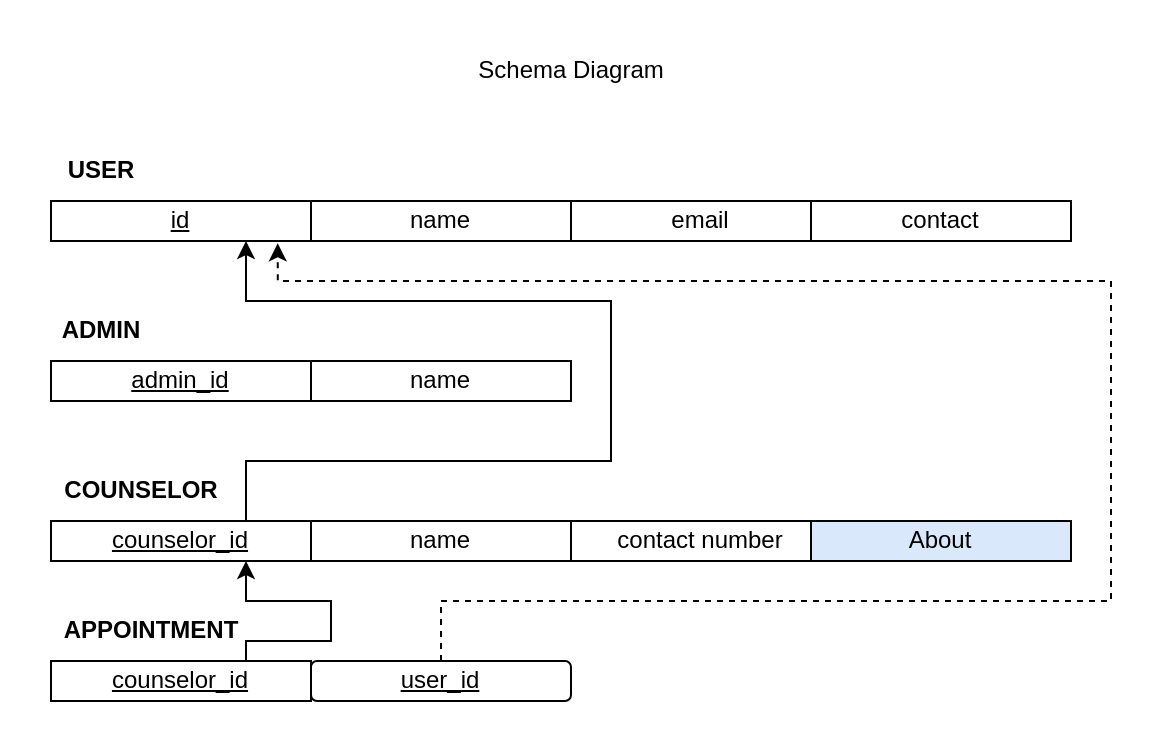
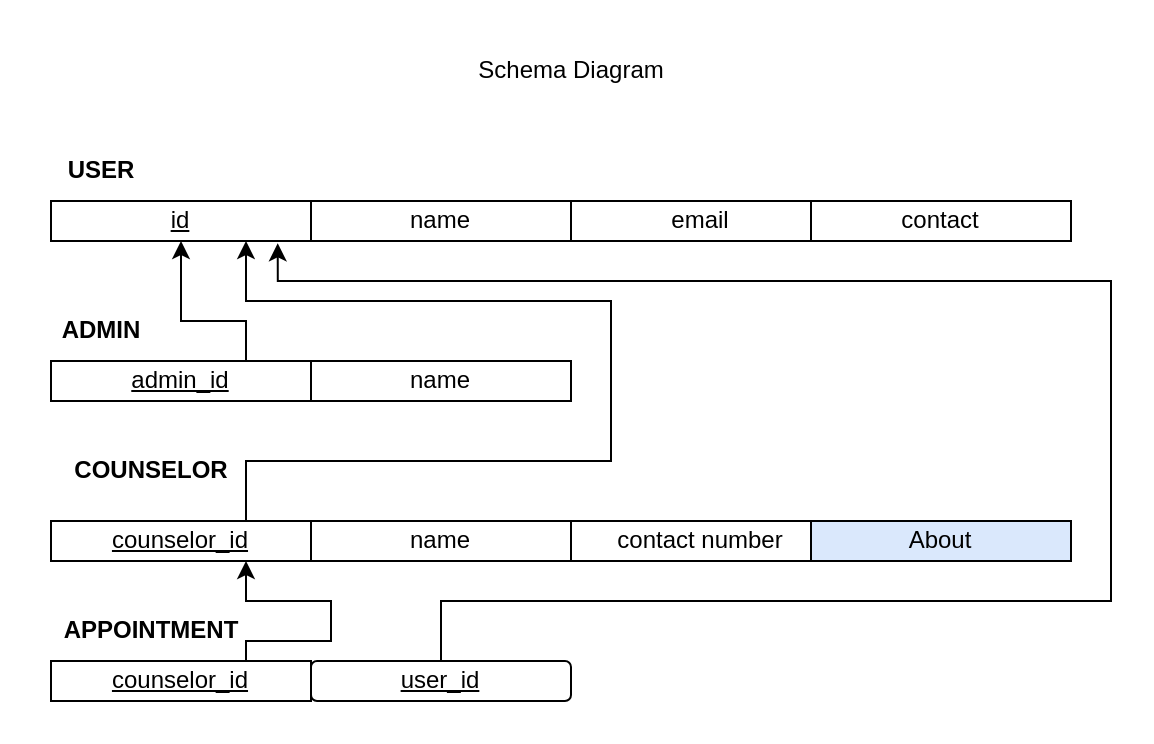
none -> (200, 321)
(1111, 375) -> (1111, 375)
(141, 491) -> (151, 471)
